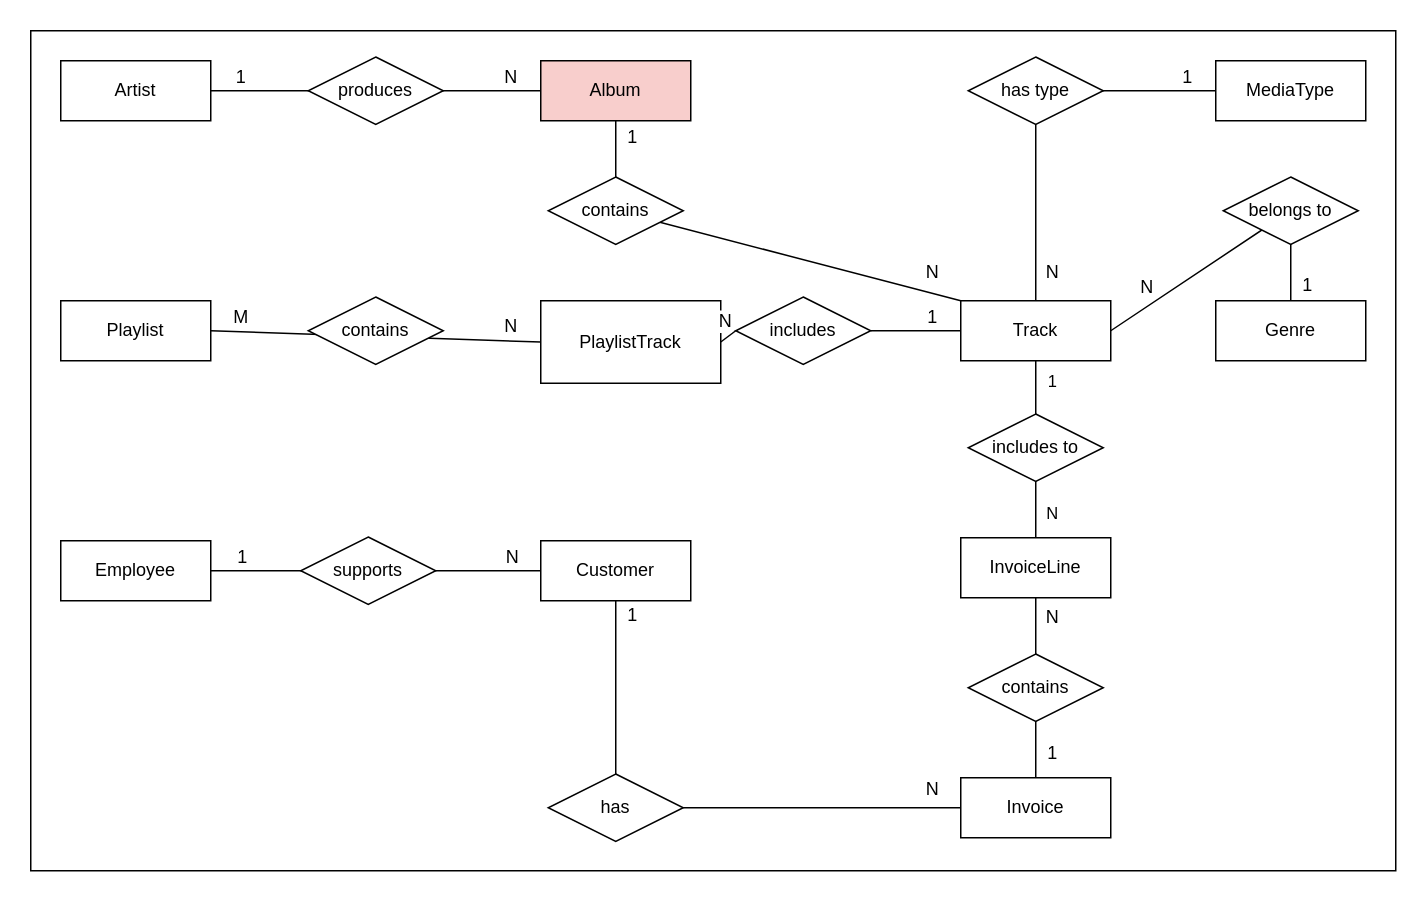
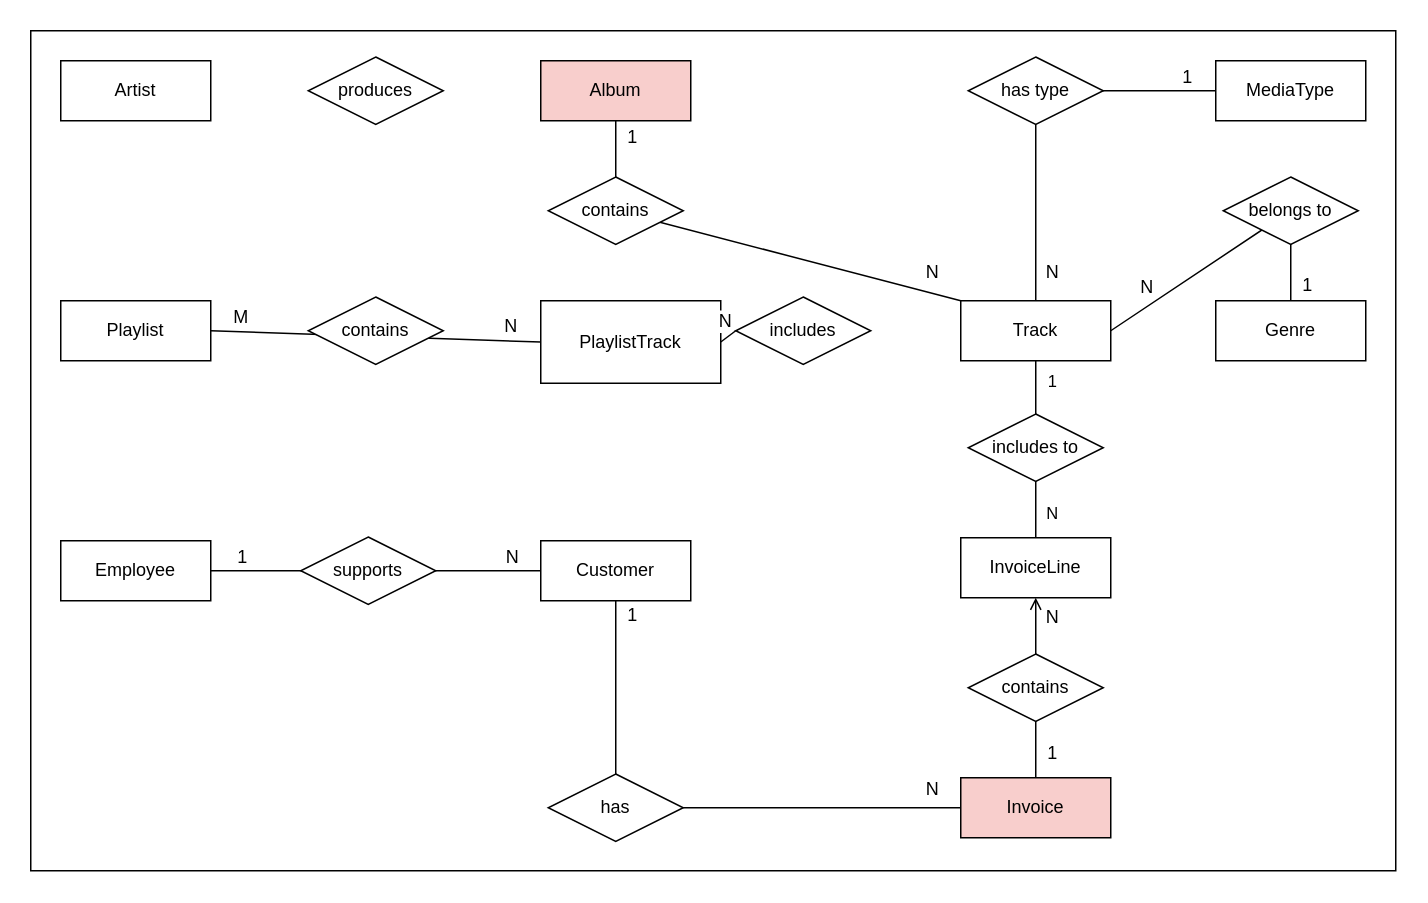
(491, 91) -> none
(916, 331) -> none
(1036, 603) -> (1036, 605)
(1036, 808) -> (1036, 808)
